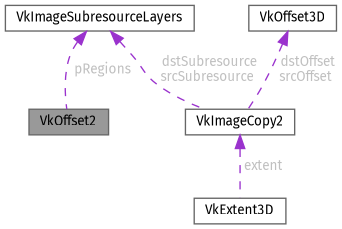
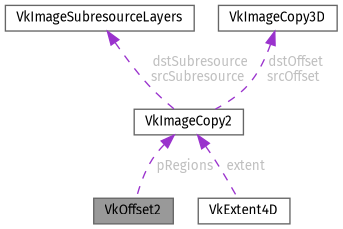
(293, 18) -> (278, 18)
(66, 74) -> (147, 169)
(240, 211) -> (244, 211)
